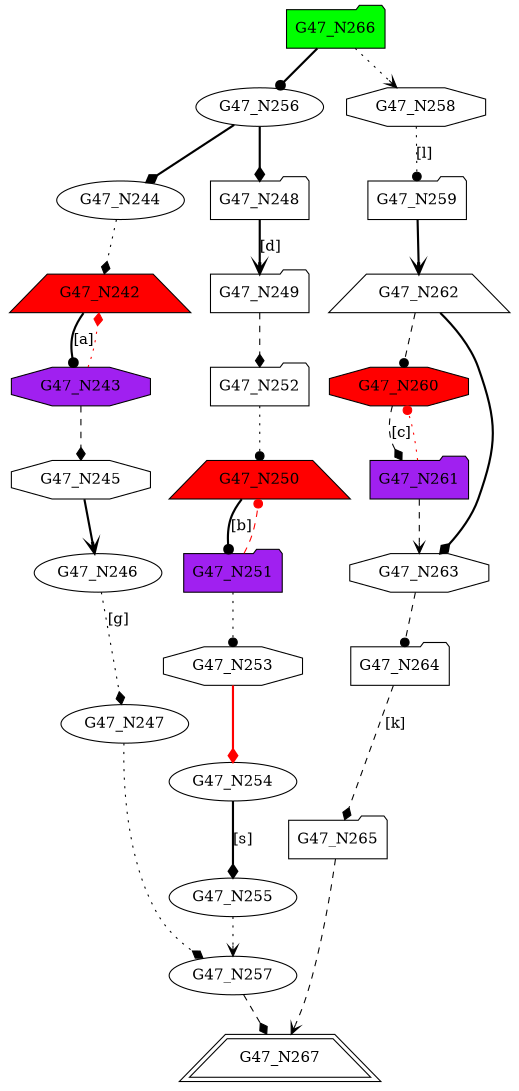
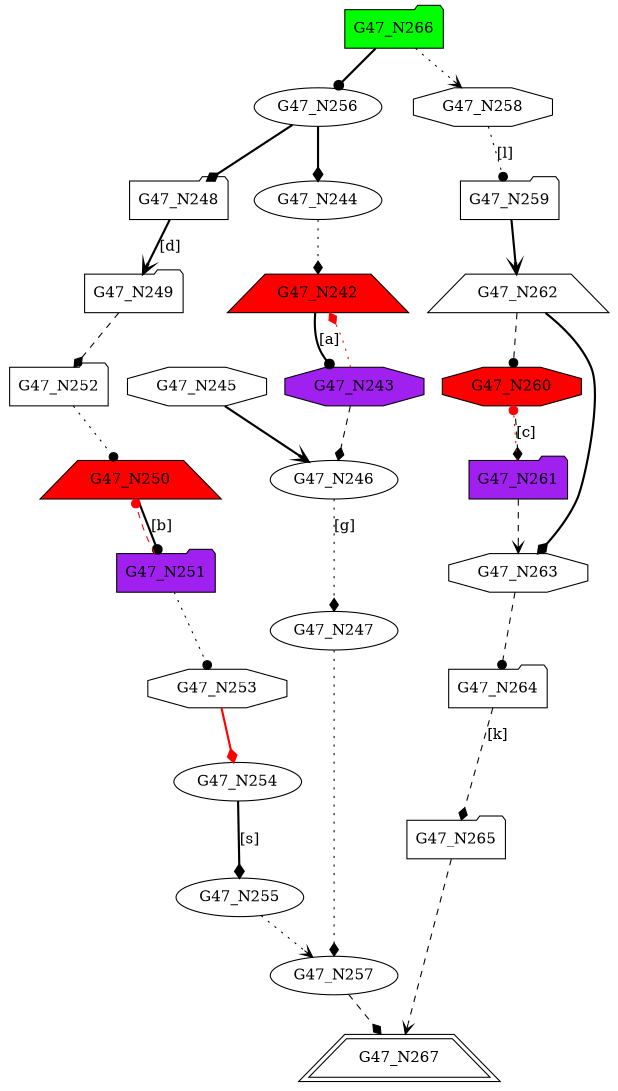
(81, 427) -> (346, 427)
